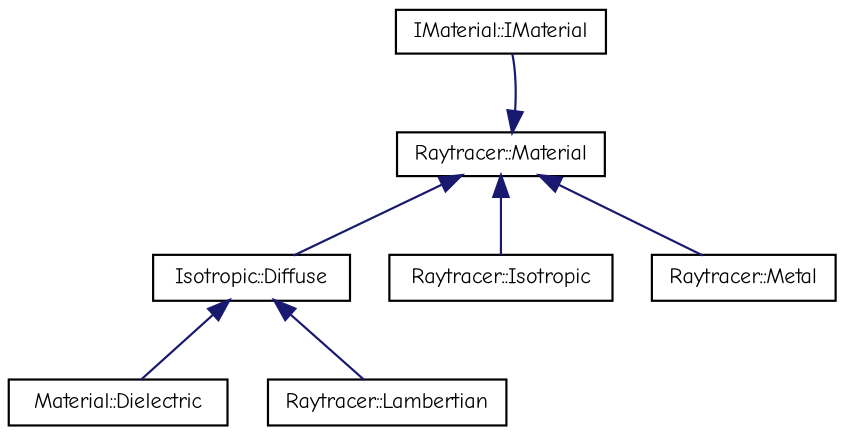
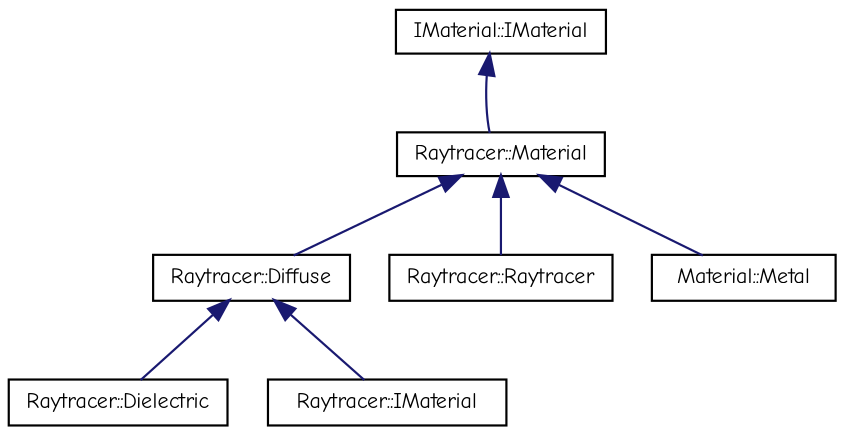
(515, 82) -> (486, 104)
(252, 278) -> (252, 278)
(501, 278) -> (501, 278)
(744, 278) -> (744, 278)
(118, 402) -> (118, 402)
(387, 402) -> (387, 402)
